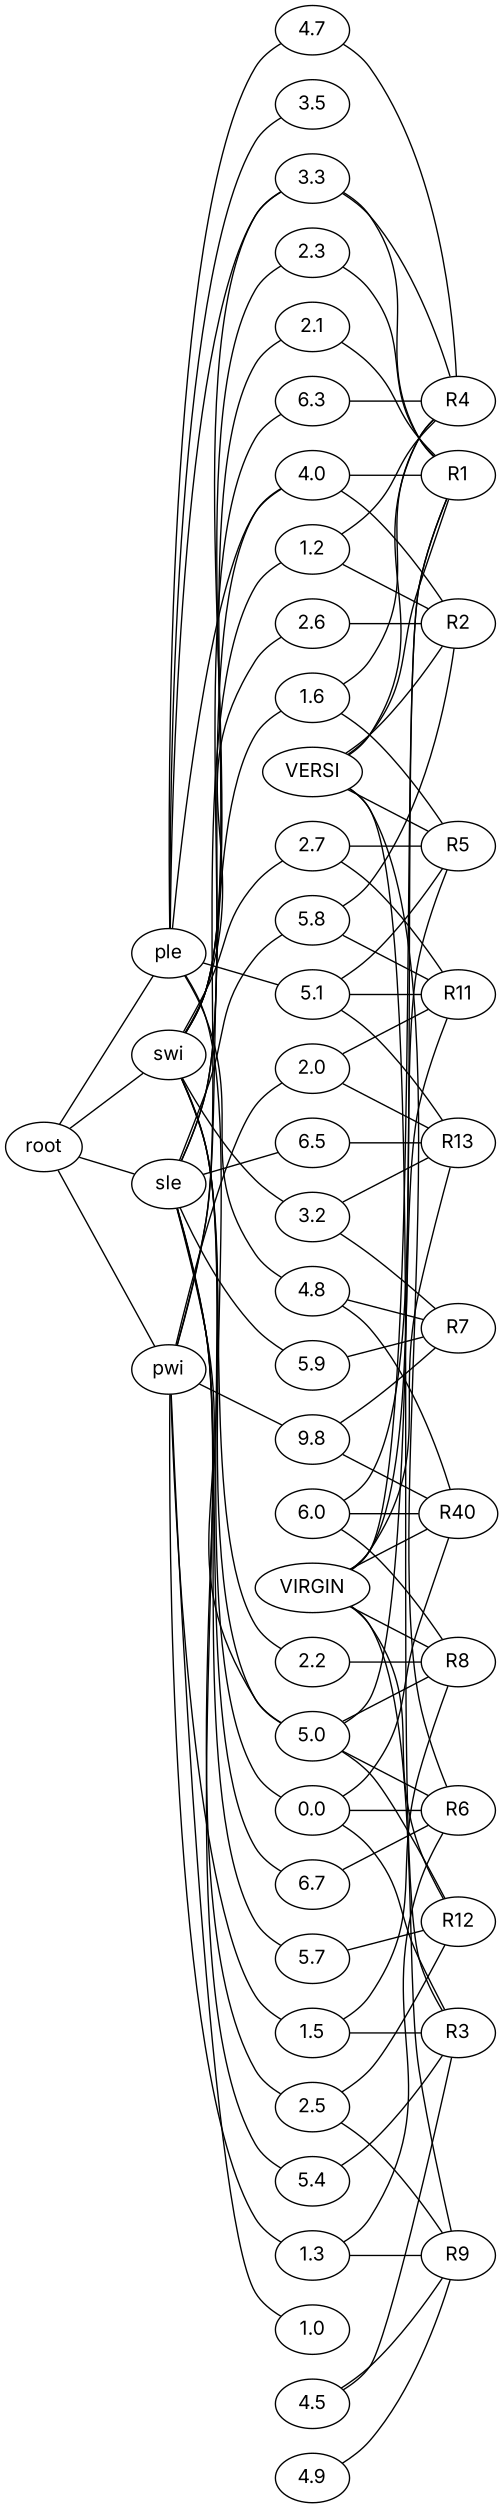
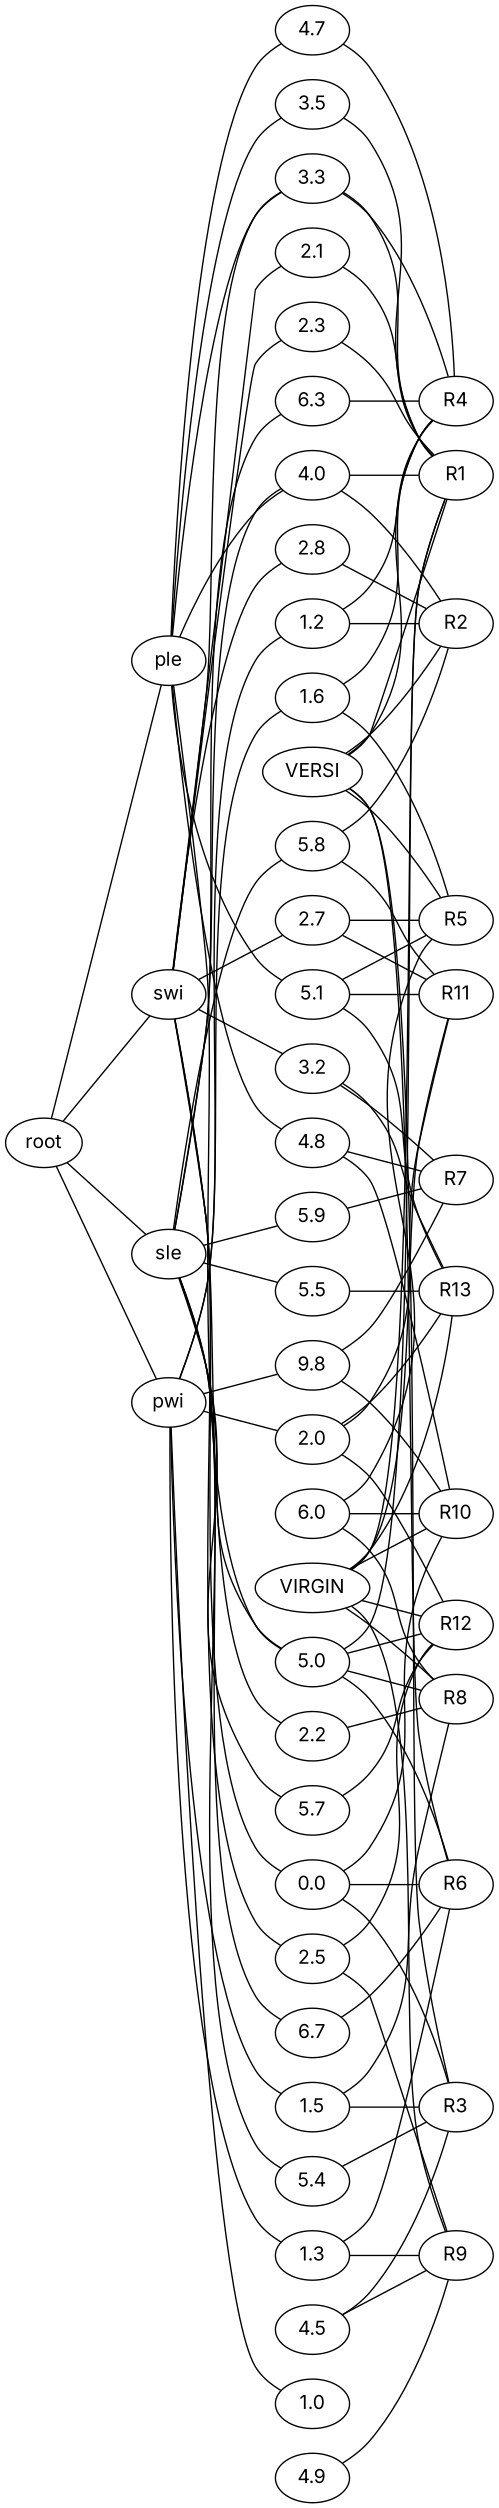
none -> (401, 237)
(312, 624) -> (312, 549)
(312, 1143) -> (312, 1291)
(458, 1514) -> (456, 1514)
none -> (400, 1522)
